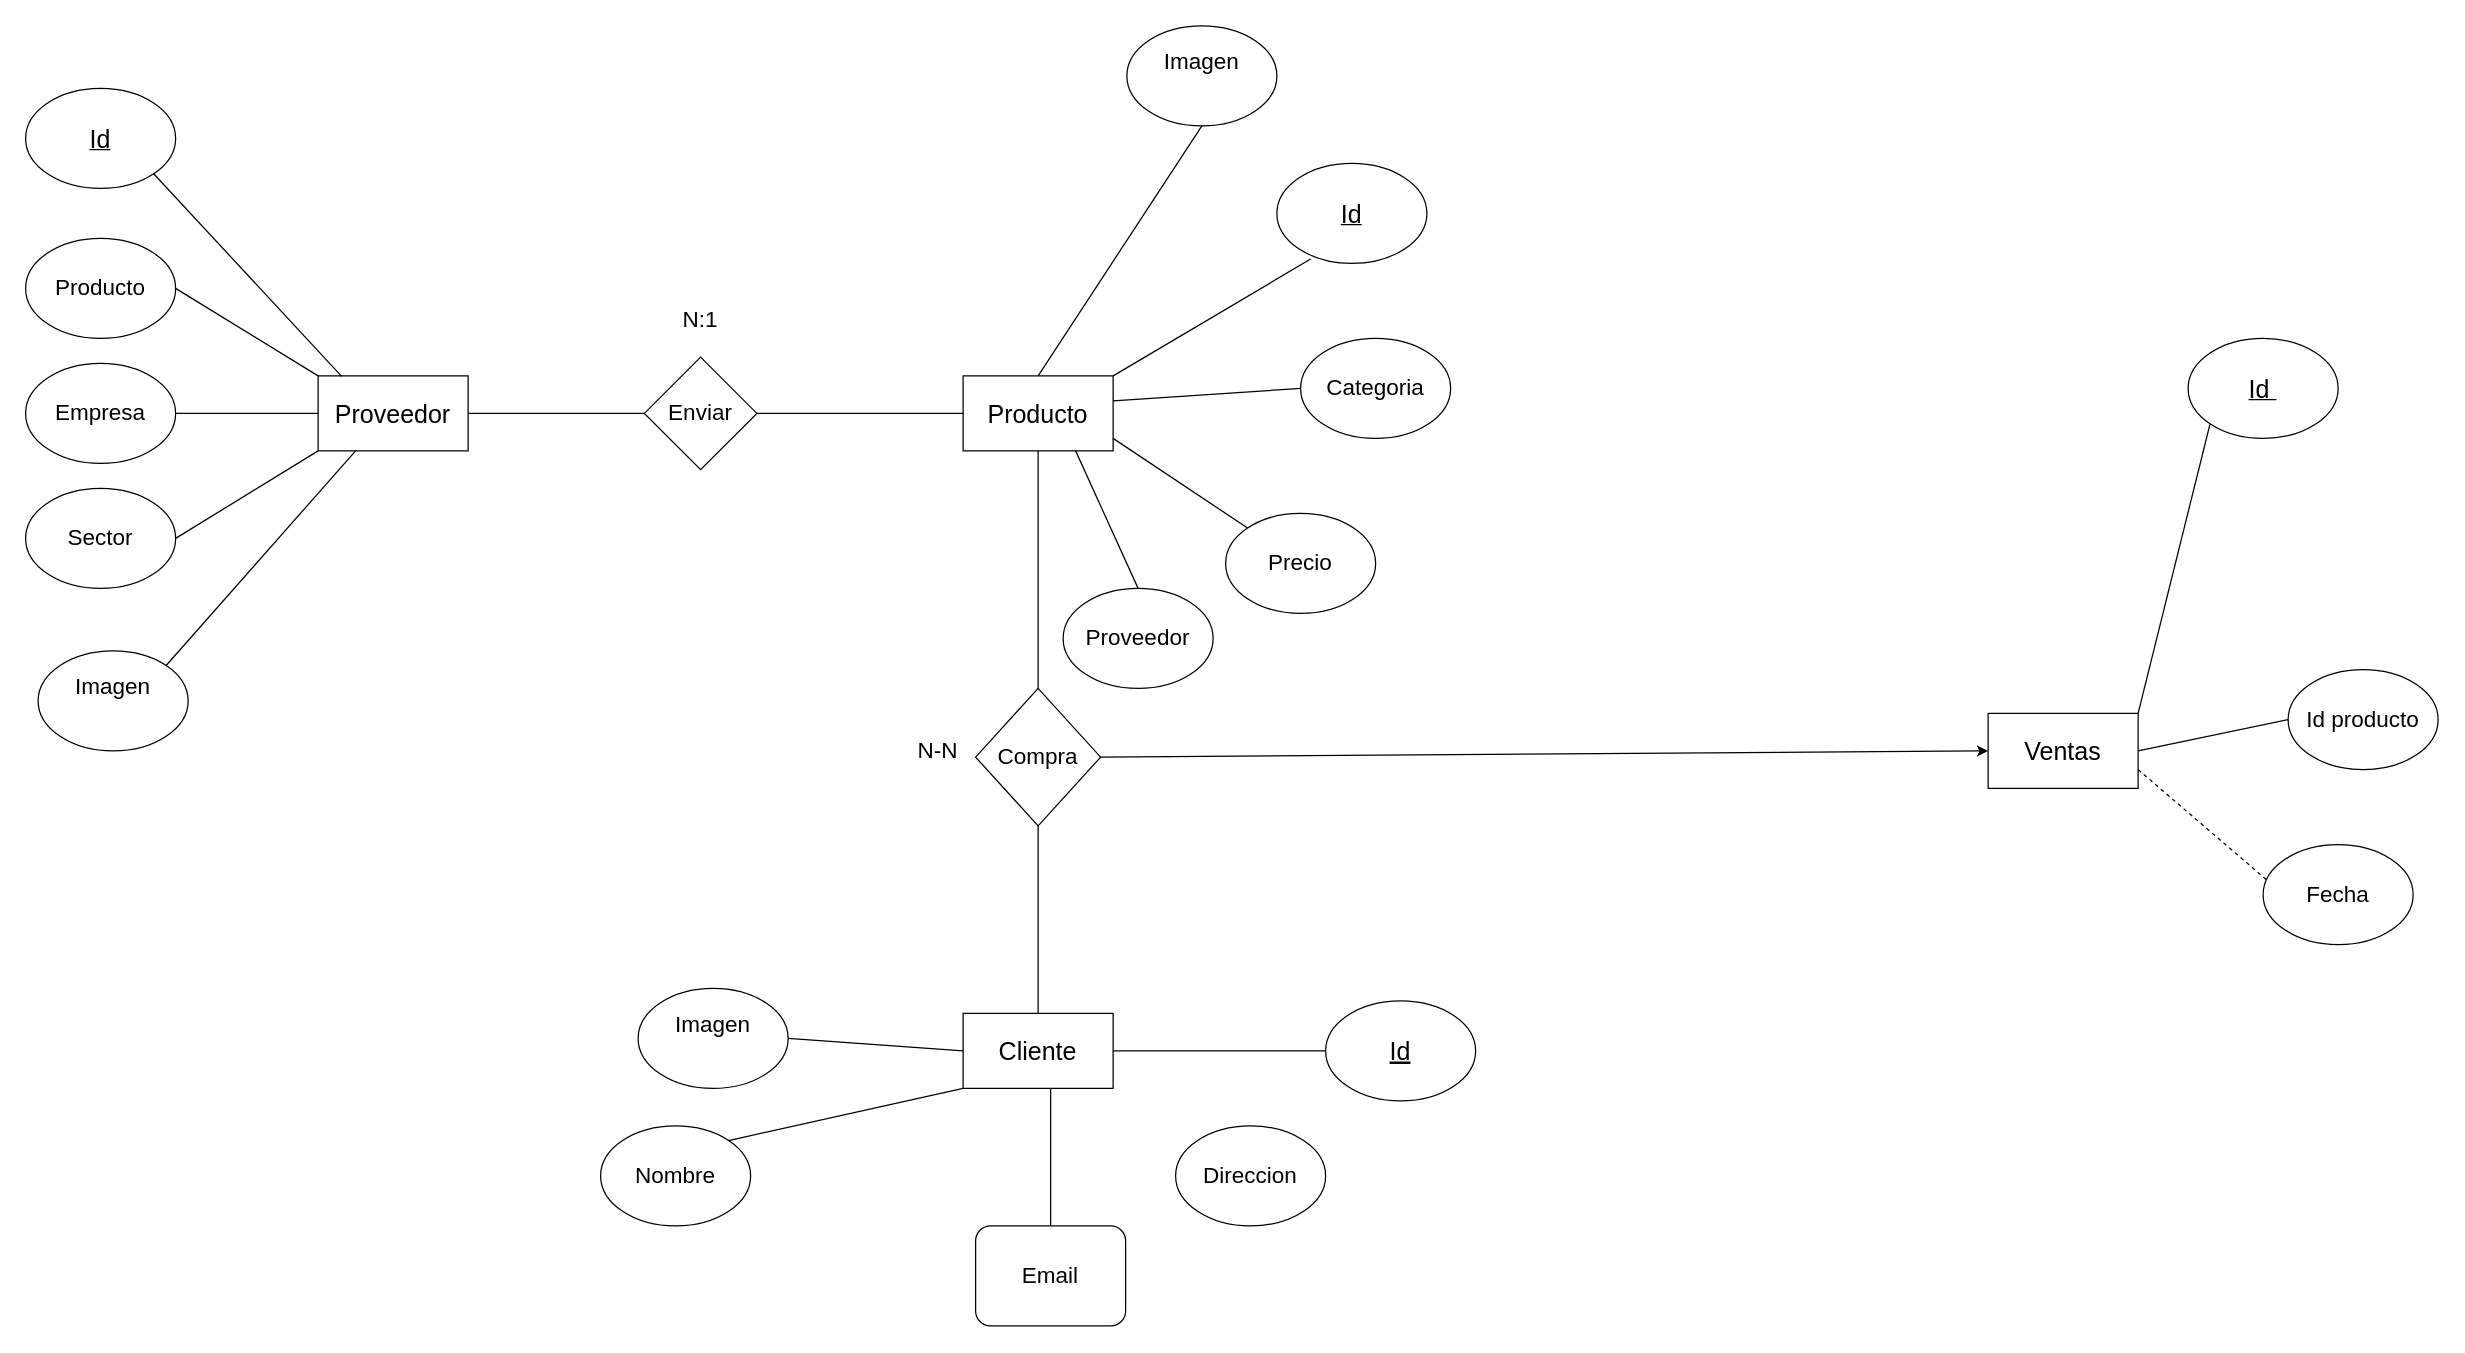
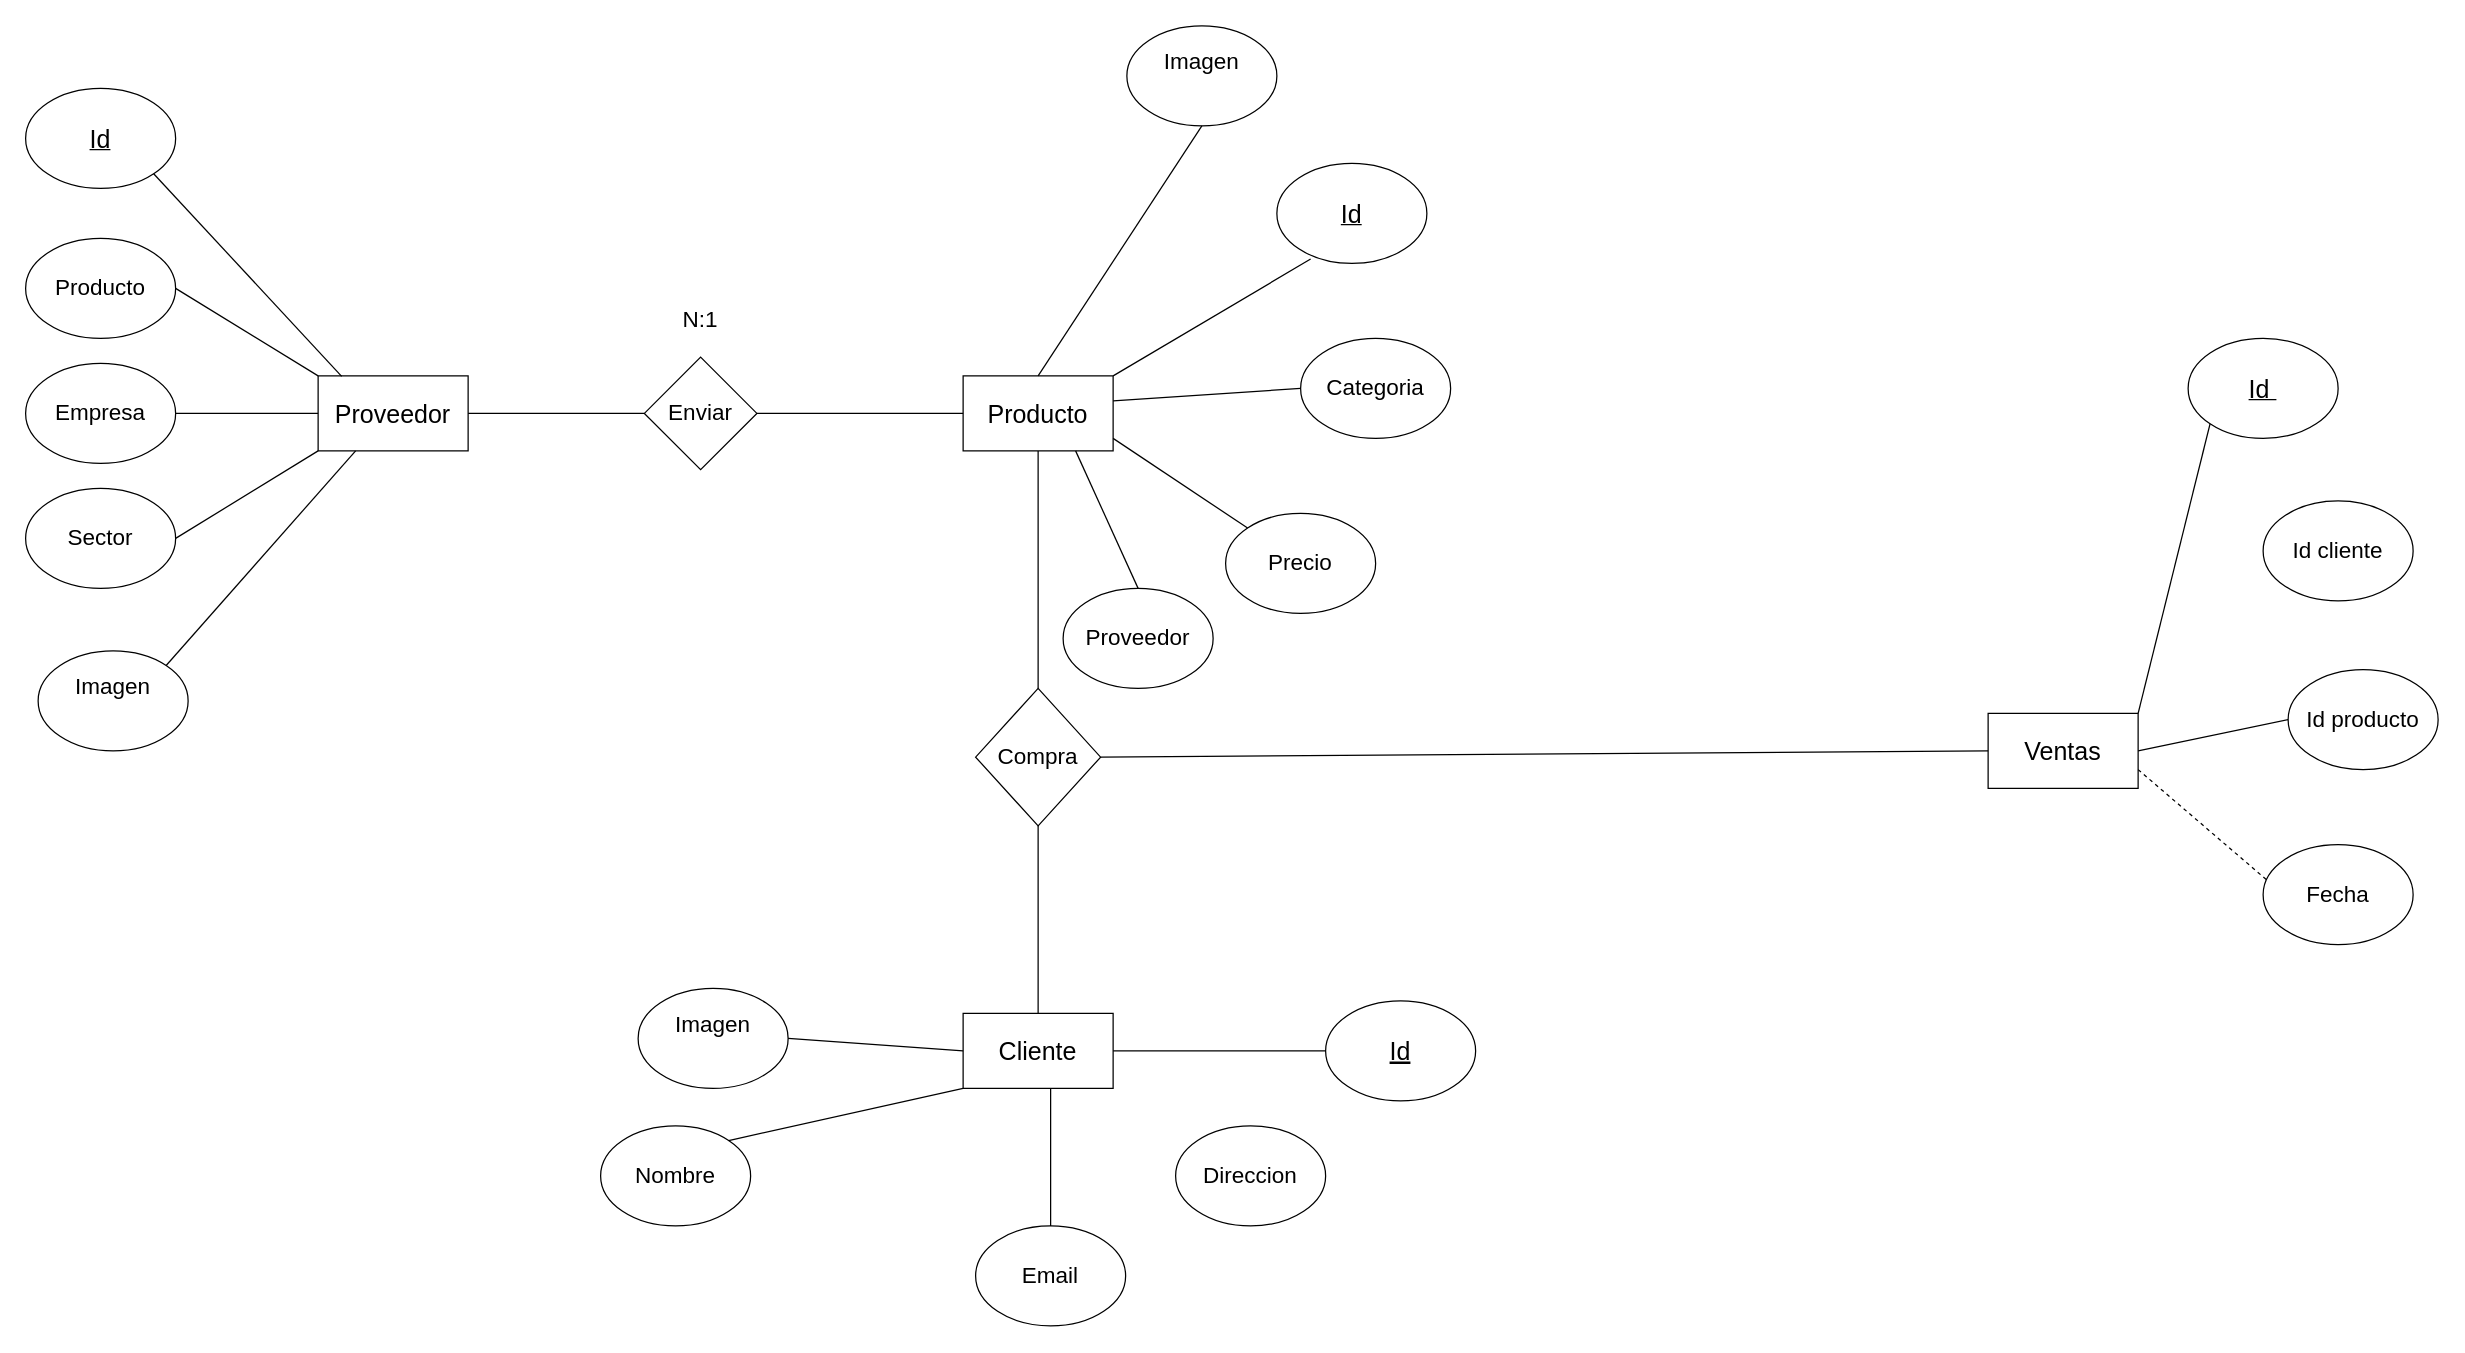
none -> (2338, 551)
(938, 751) -> none
(1978, 751) -> (1981, 751)
(1051, 1276) -> (1051, 1276)
